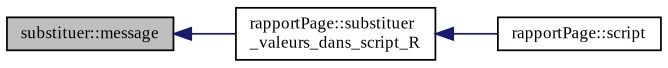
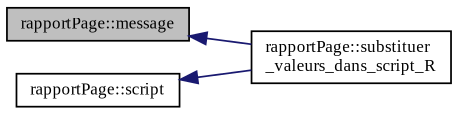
(90, 34) -> (98, 24)
(475, 34) -> (224, 74)
